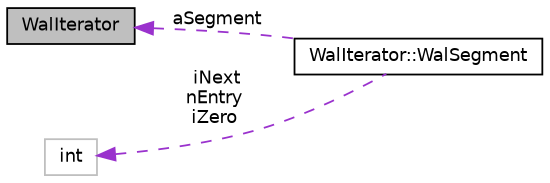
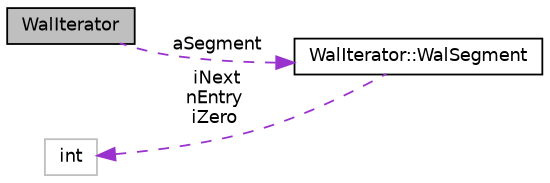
(228, 32) -> (197, 59)
